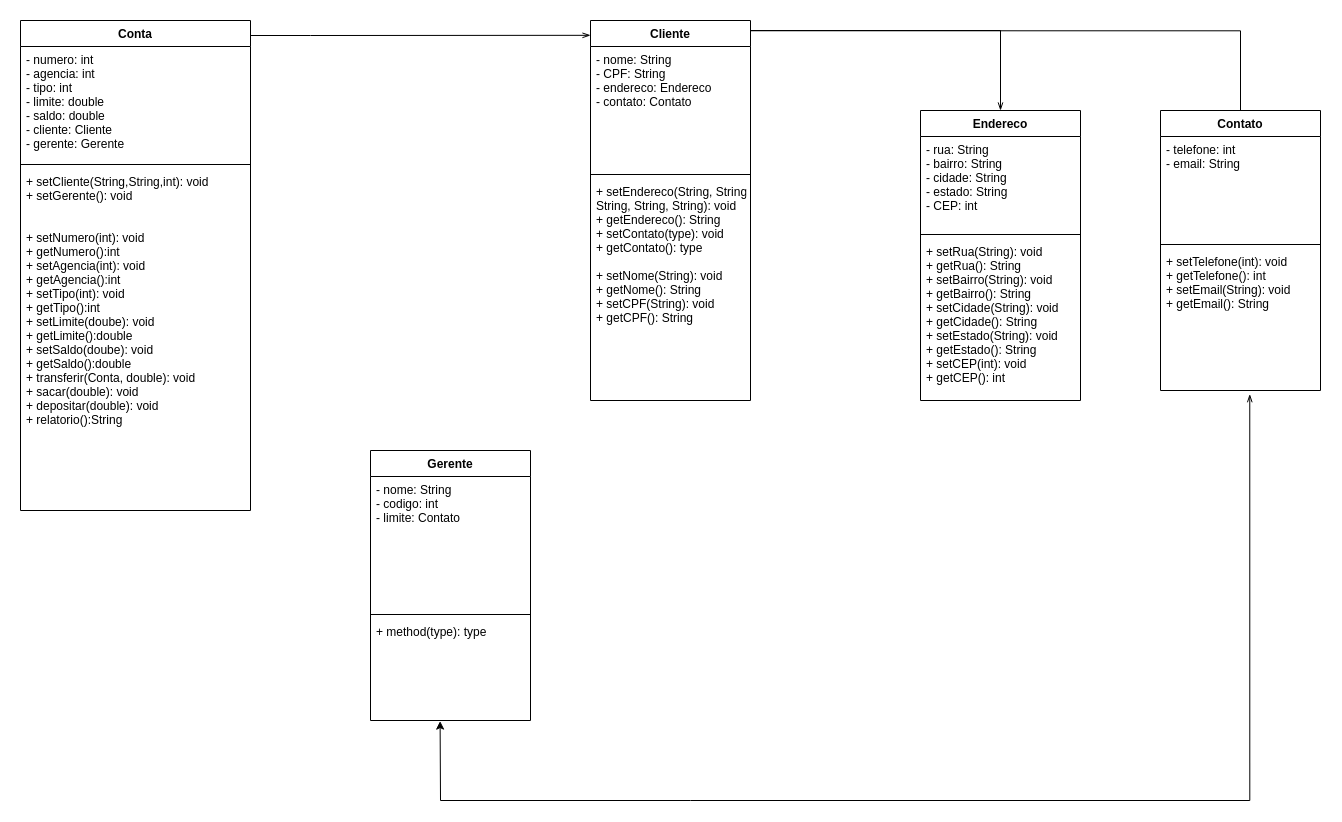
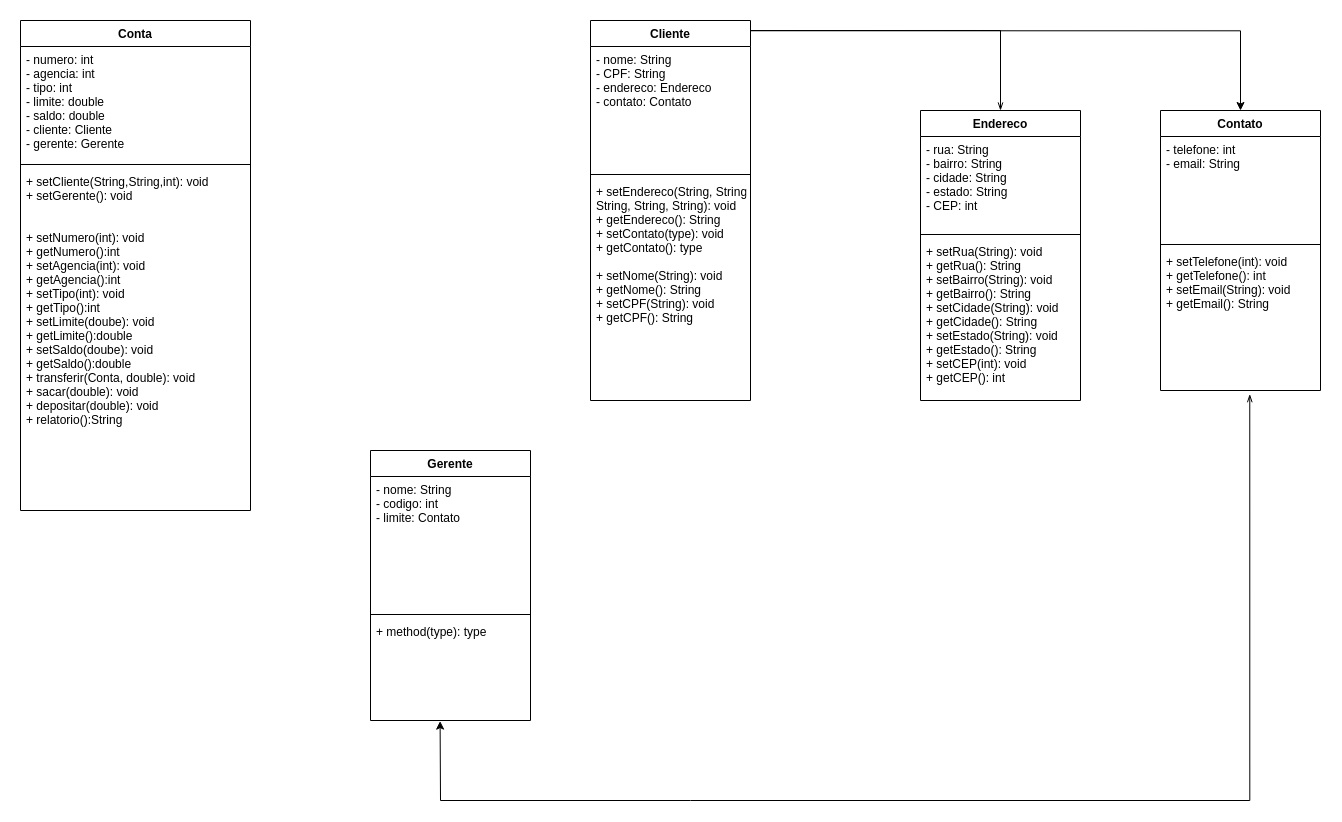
(419, 35) -> none
(1241, 105) -> (1241, 102)
